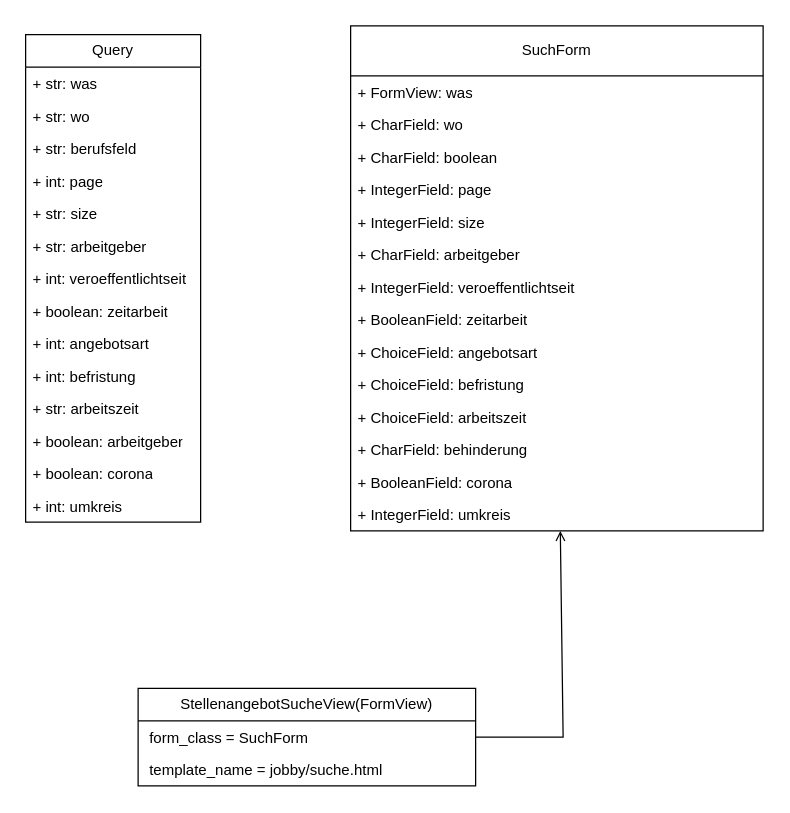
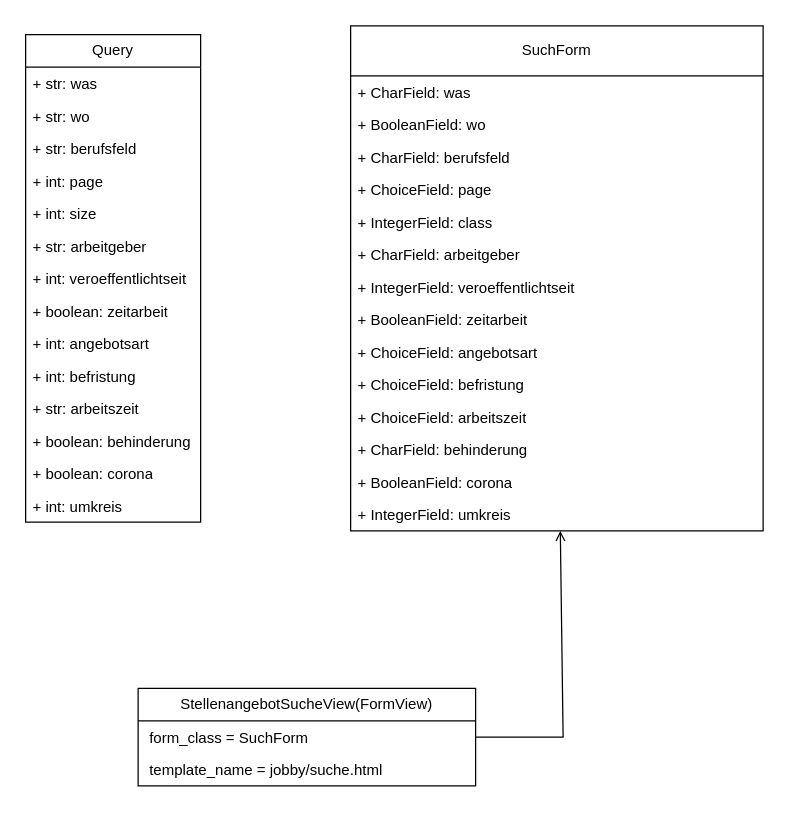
(413, 93) -> (416, 93)
(411, 126) -> (422, 126)
(430, 158) -> (443, 158)
(432, 191) -> (426, 191)
(72, 215) -> (70, 215)
(430, 223) -> (435, 223)
(114, 451) -> (114, 451)
